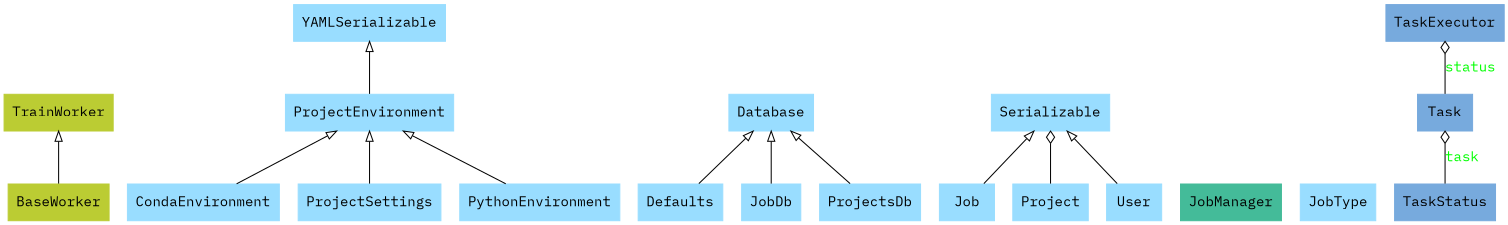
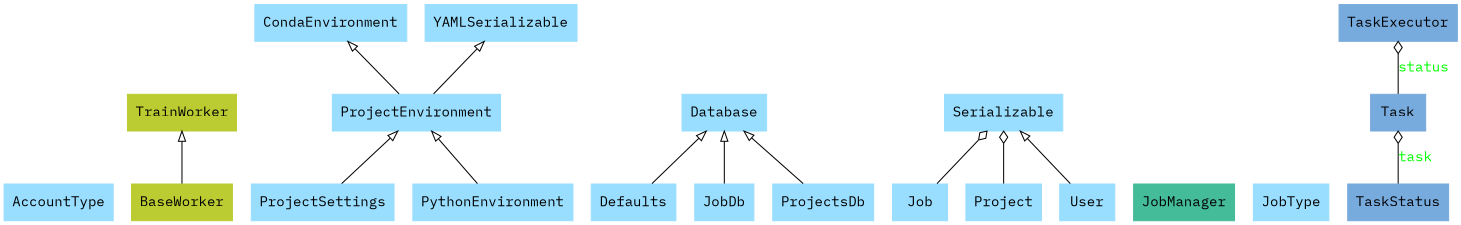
(282, 160) -> (377, 71)
(1005, 161) -> (958, 162)
none -> (59, 202)
